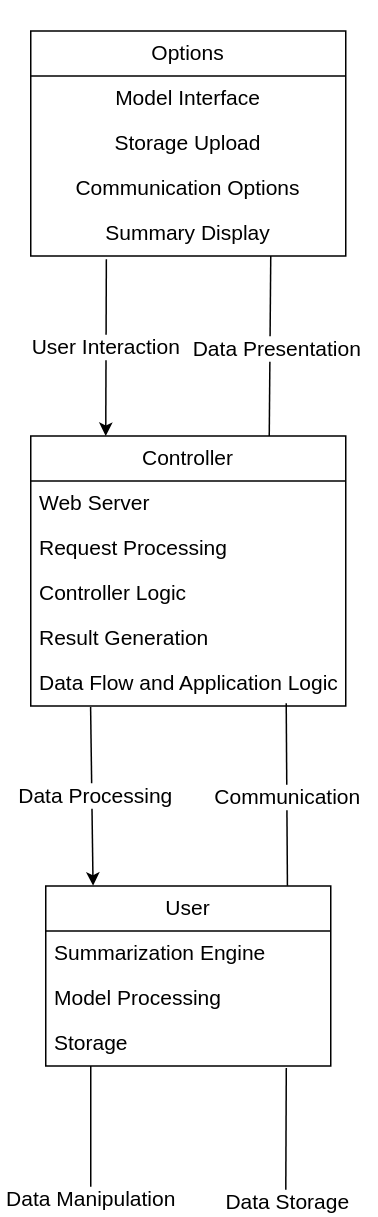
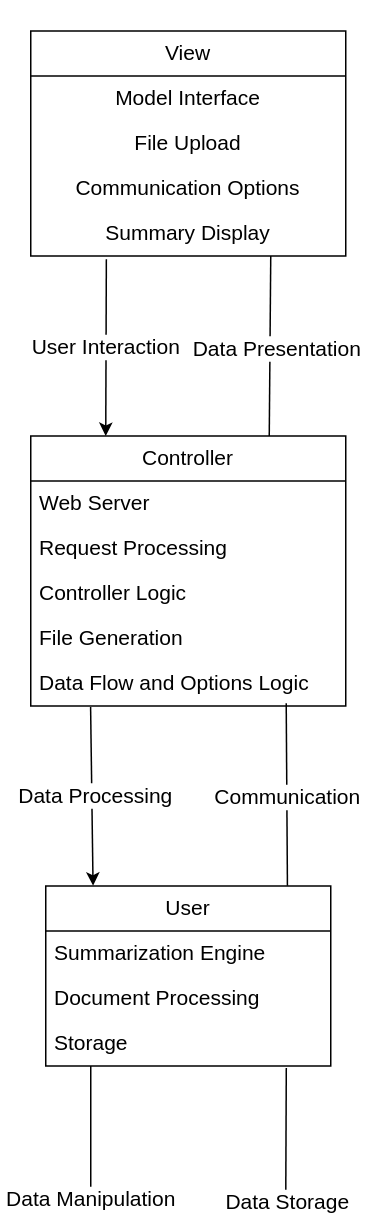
(188, 53) -> (188, 53)
(188, 143) -> (188, 143)
(132, 638) -> (117, 638)
(190, 683) -> (179, 683)
(141, 998) -> (161, 998)
